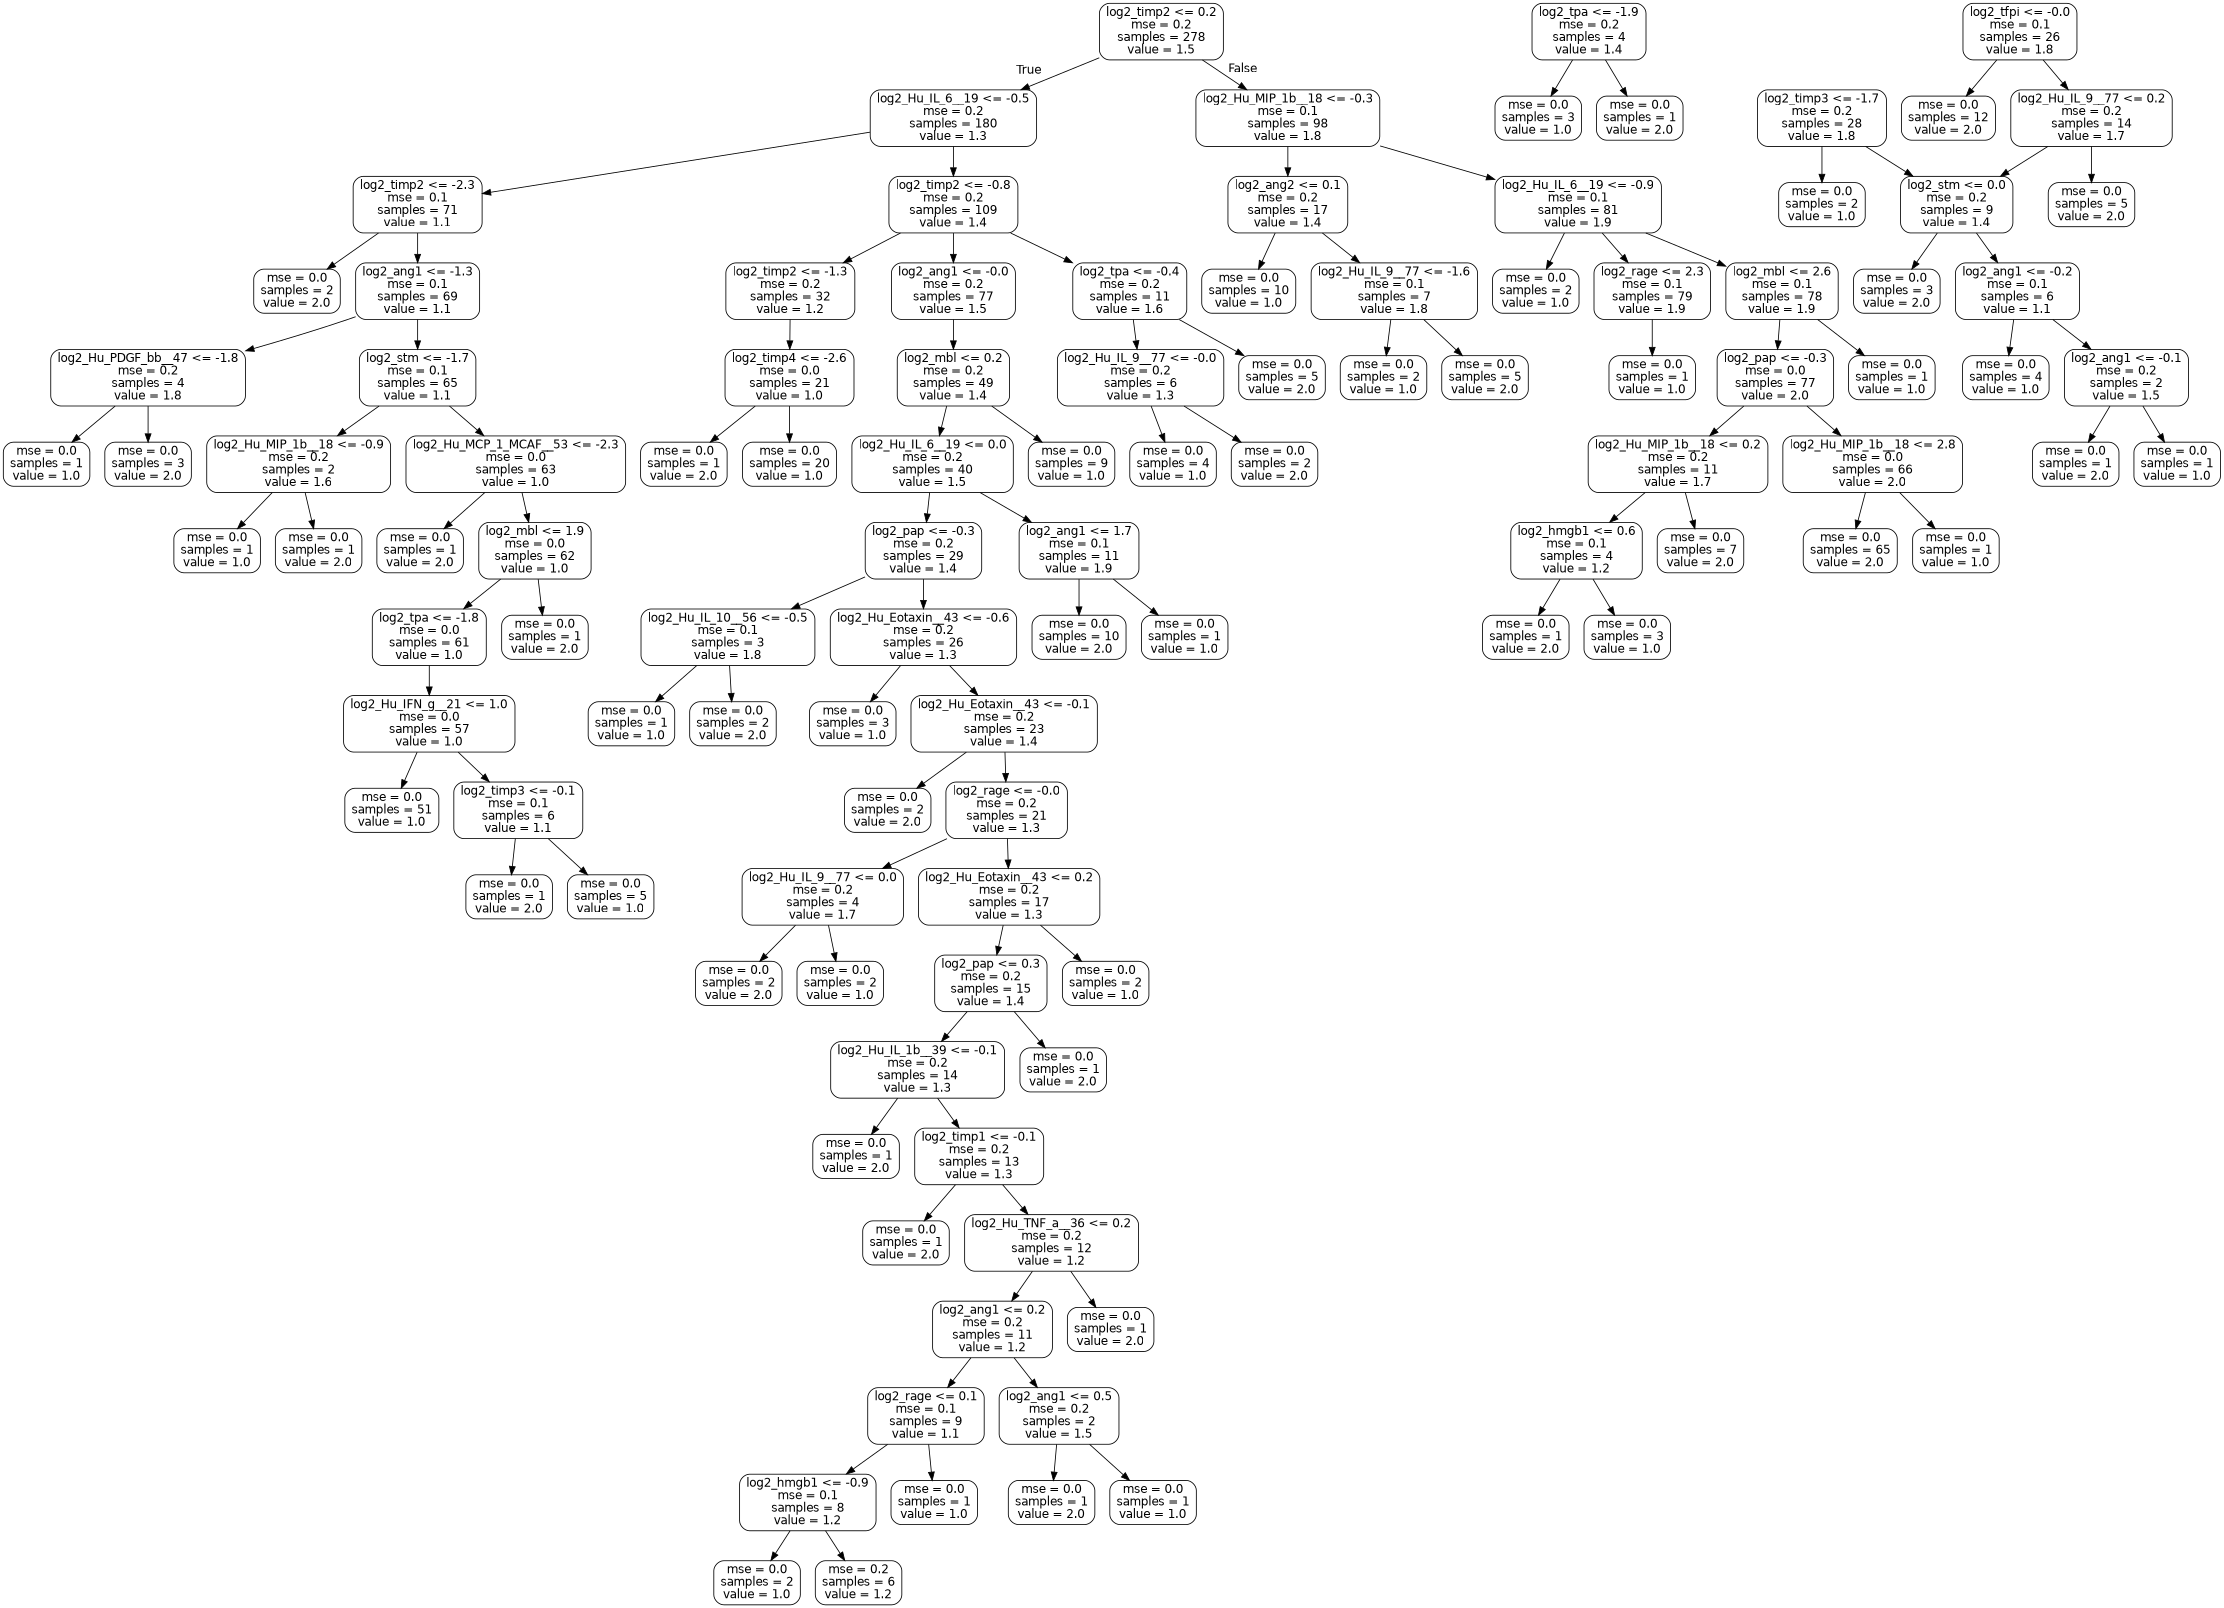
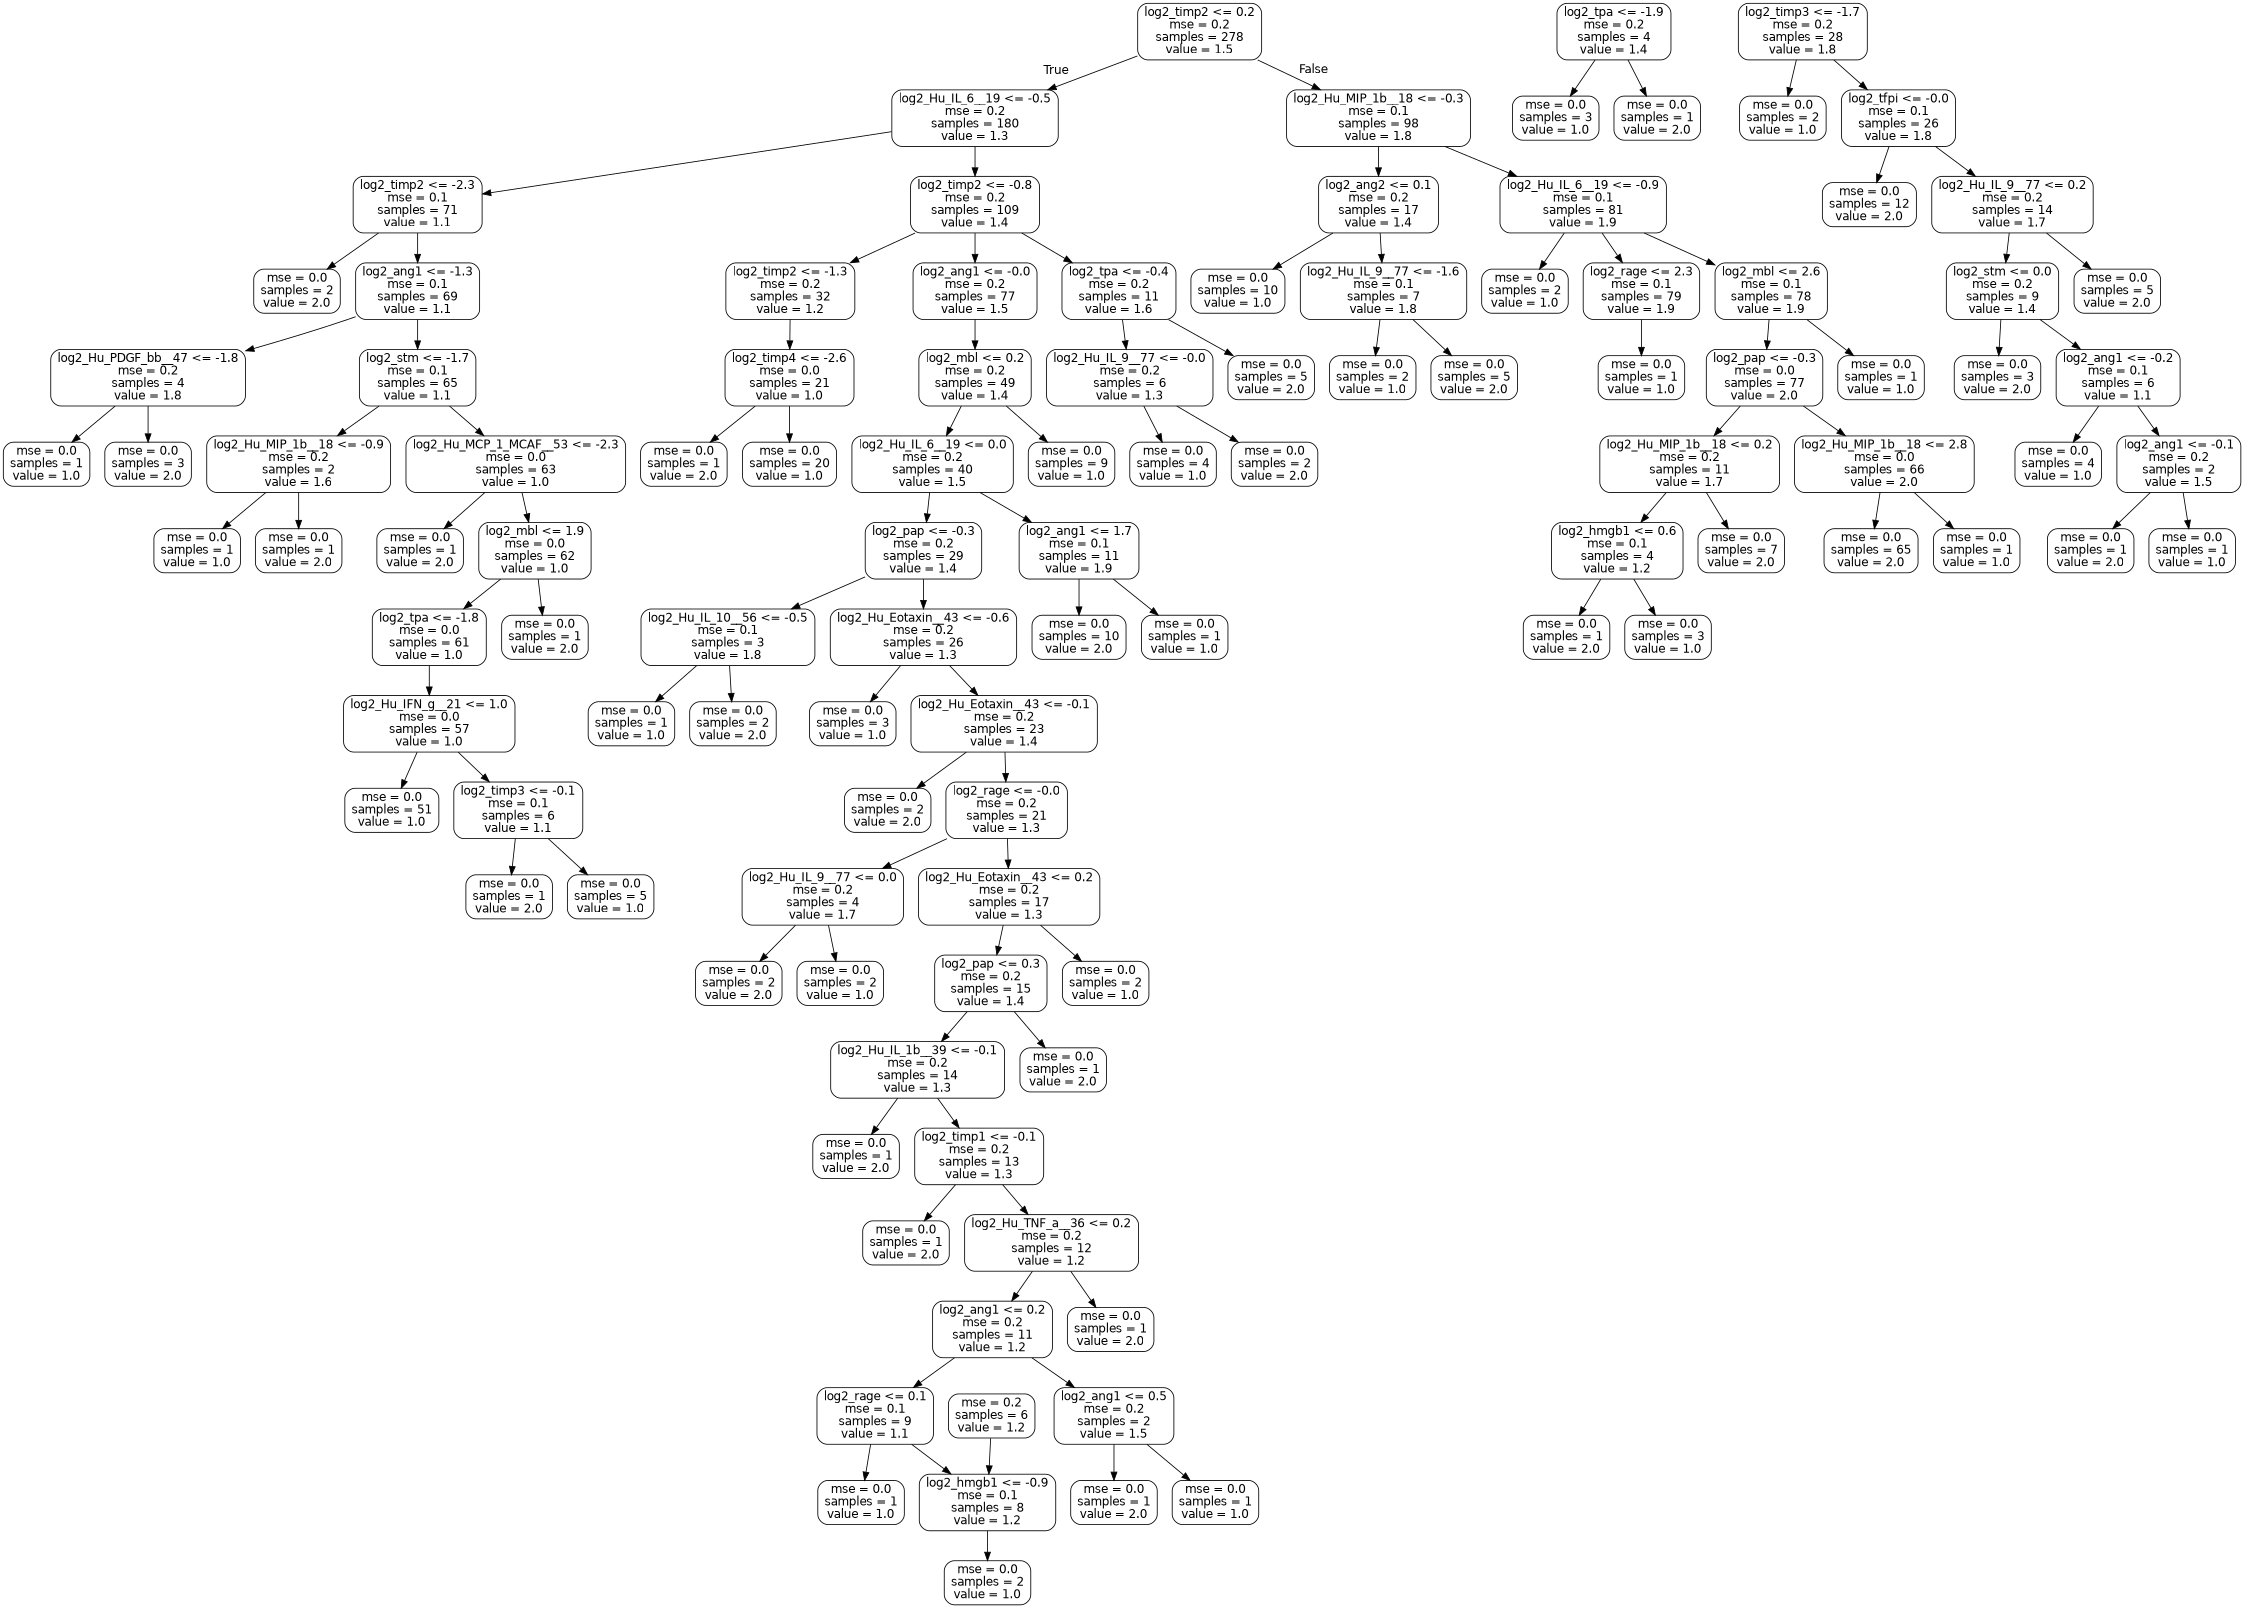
(1886, 159) -> (1847, 72)
(833, 1542) -> (990, 1452)
